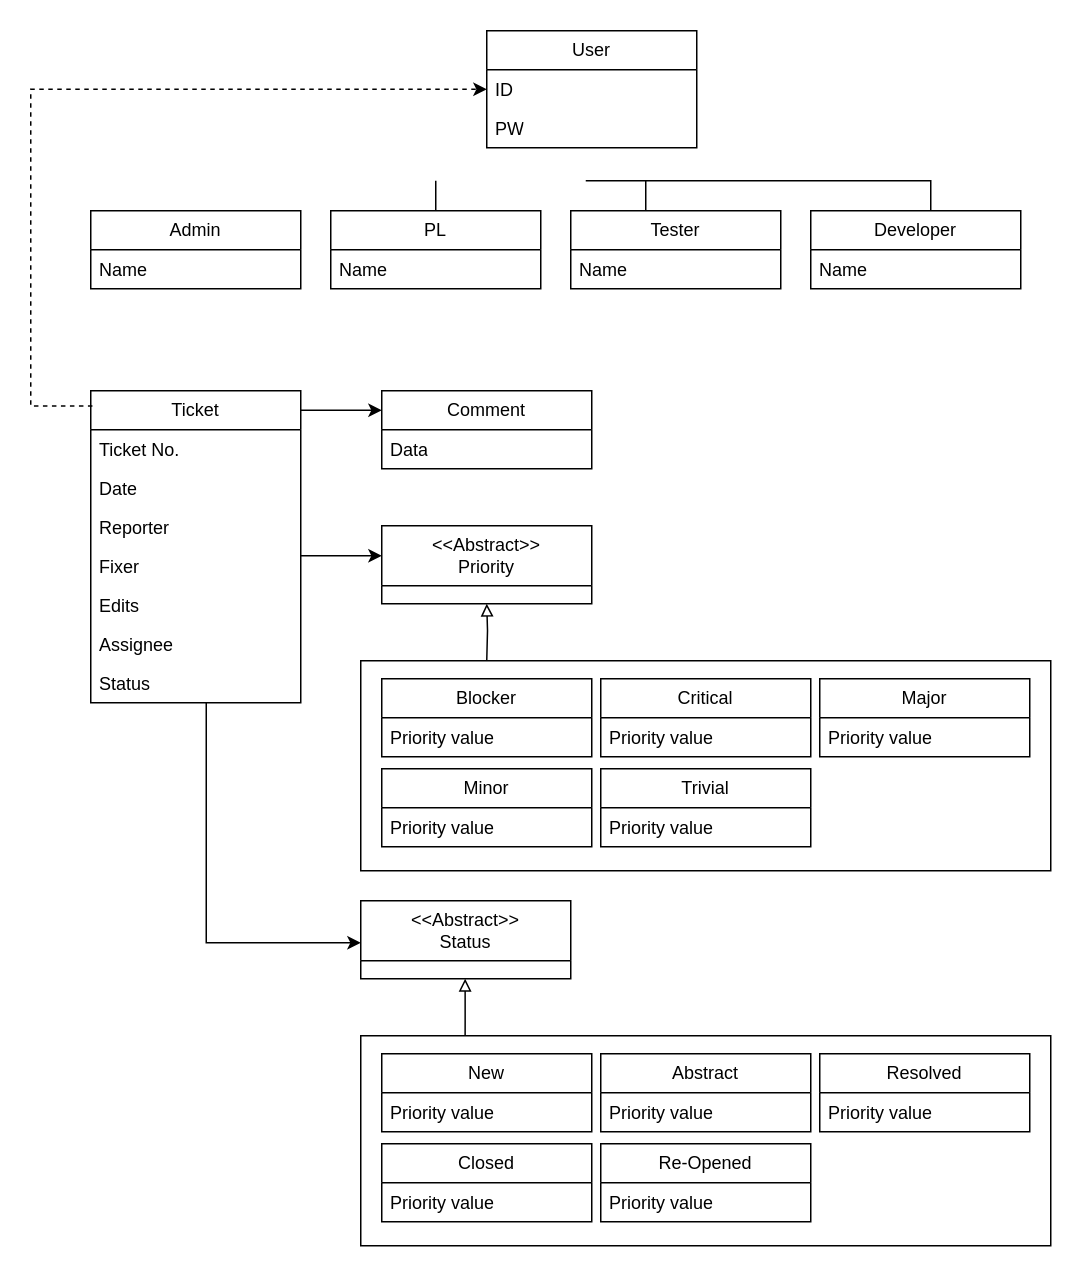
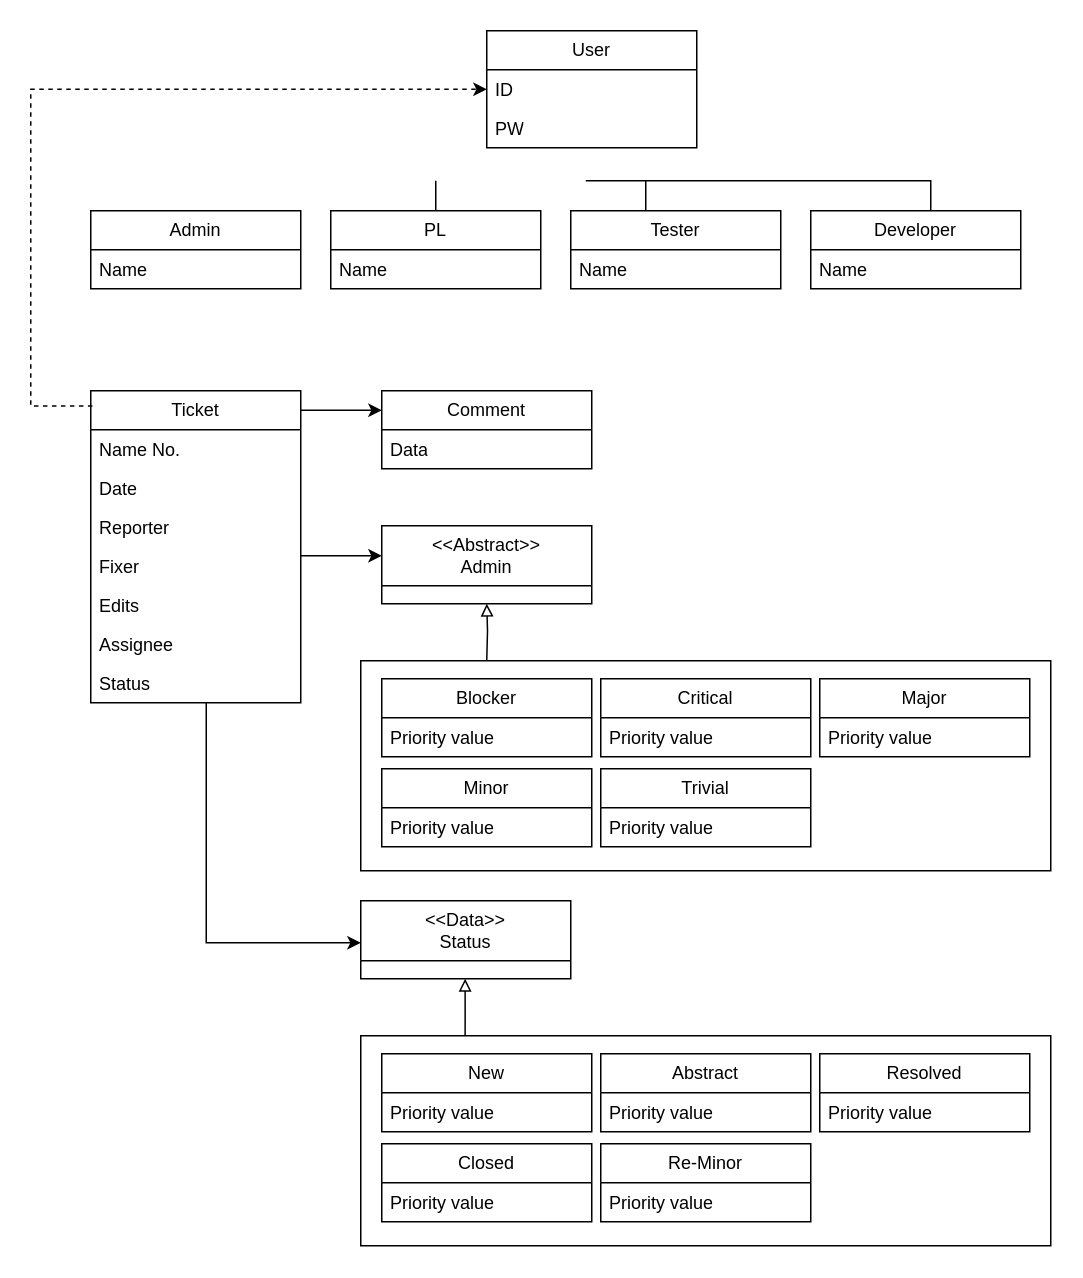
(143, 451) -> (135, 451)
(487, 556) -> (487, 556)
(466, 931) -> (466, 931)
(706, 1163) -> (706, 1163)
